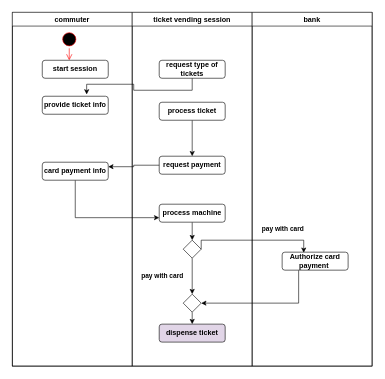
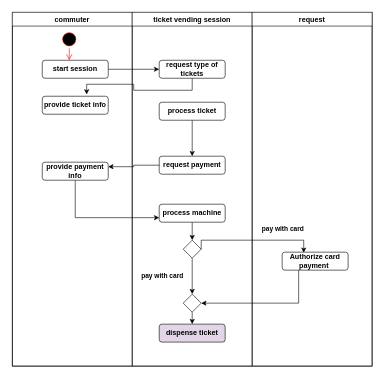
(312, 20) -> (312, 20)
none -> (153, 69)
(75, 171) -> (75, 171)
